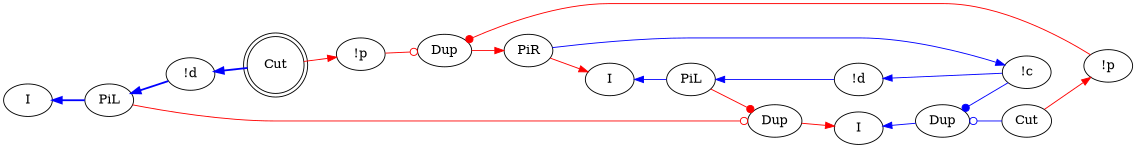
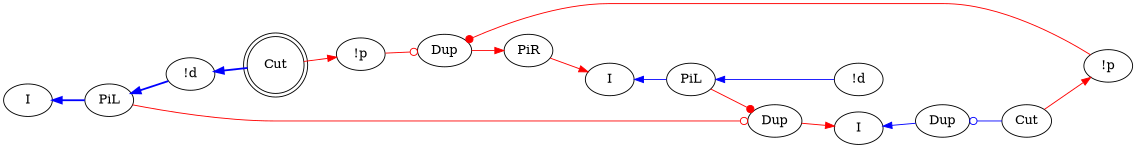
(1027, 72) -> none
